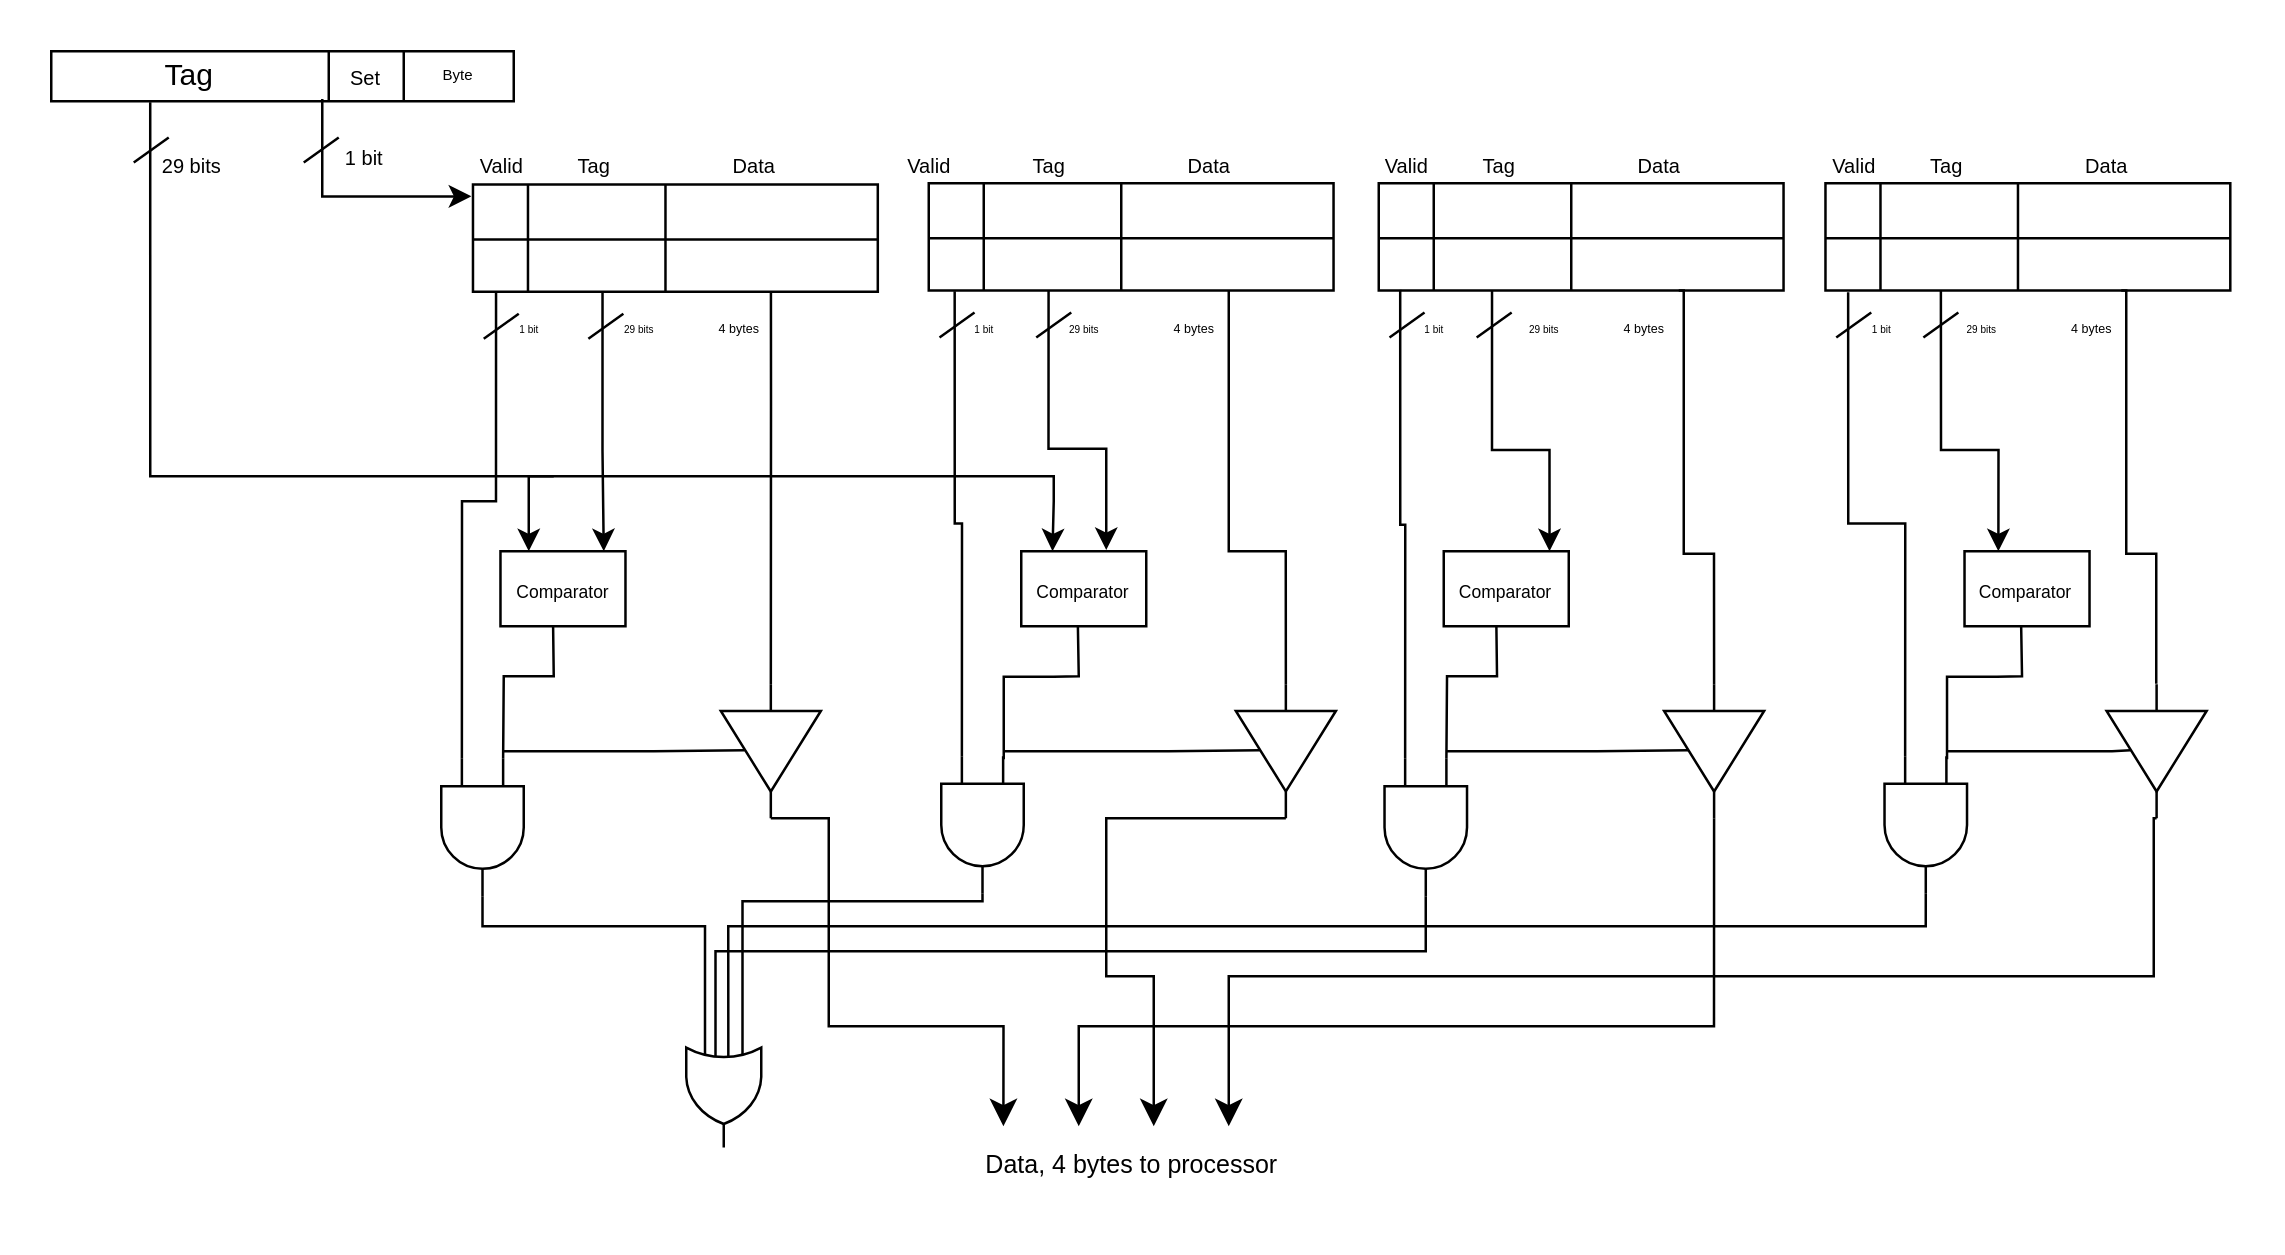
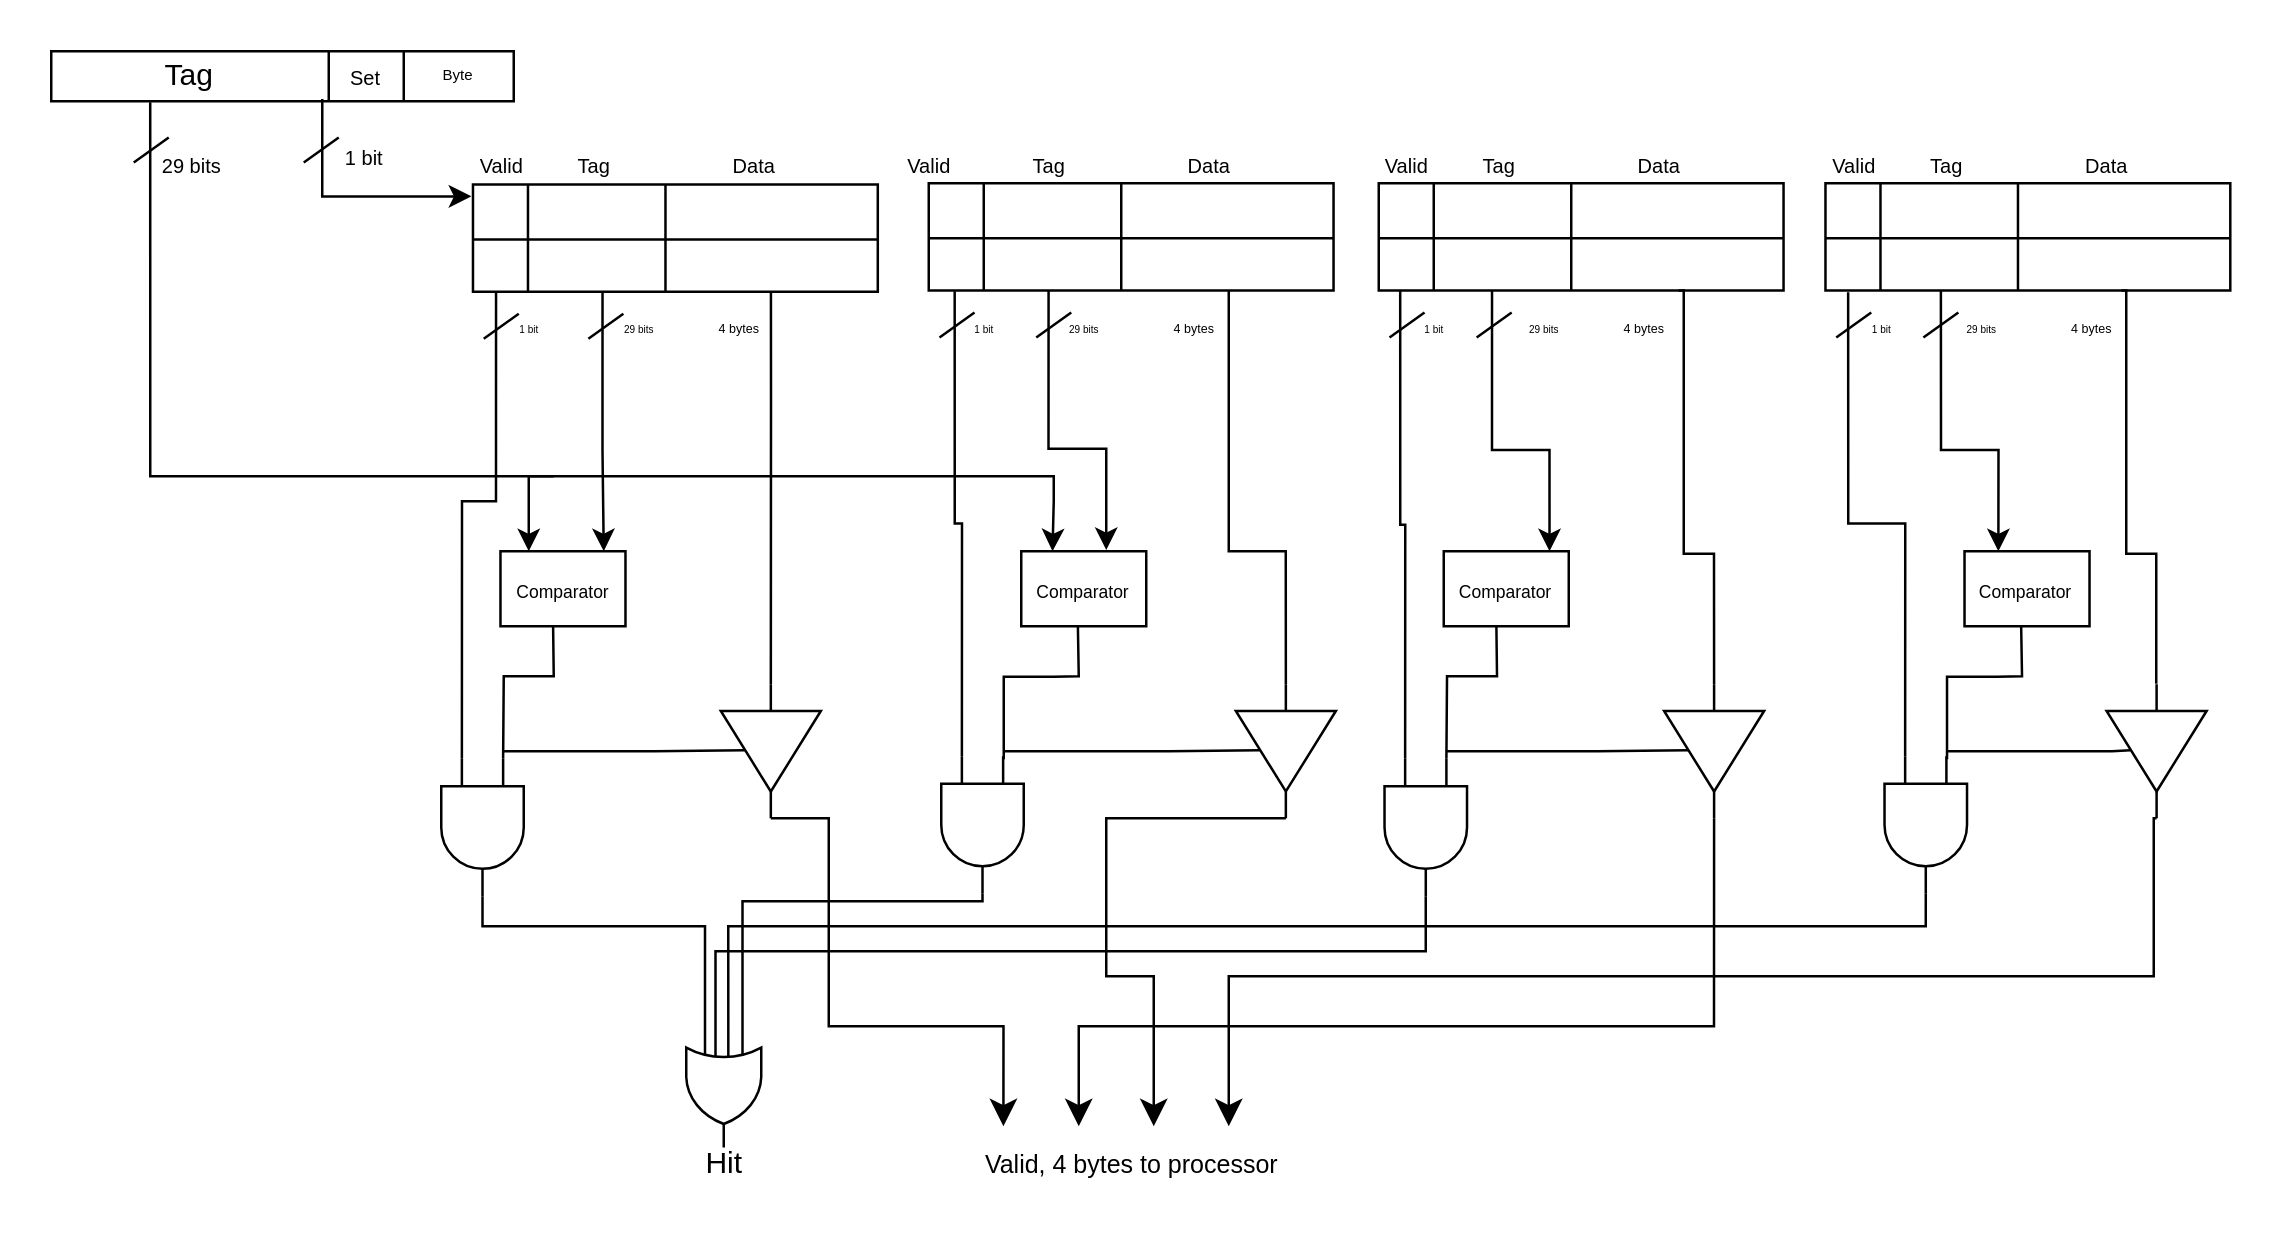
none -> (724, 1164)
(1133, 1164) -> (1133, 1164)
